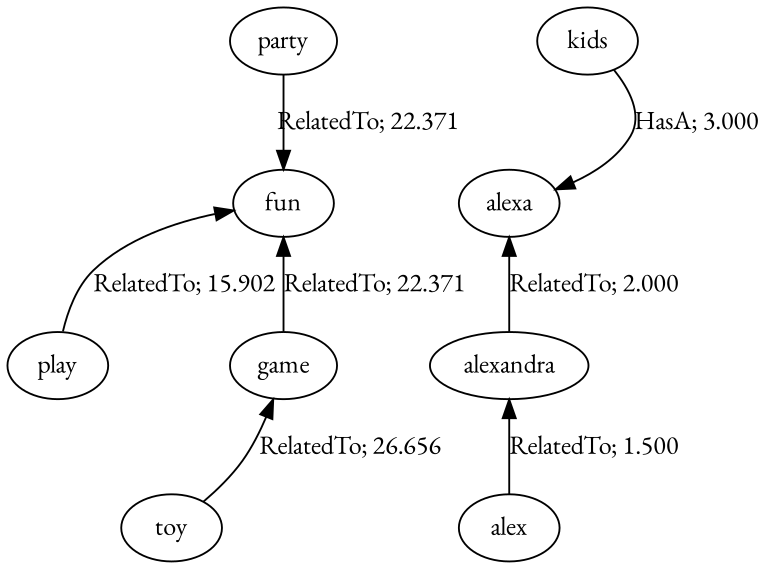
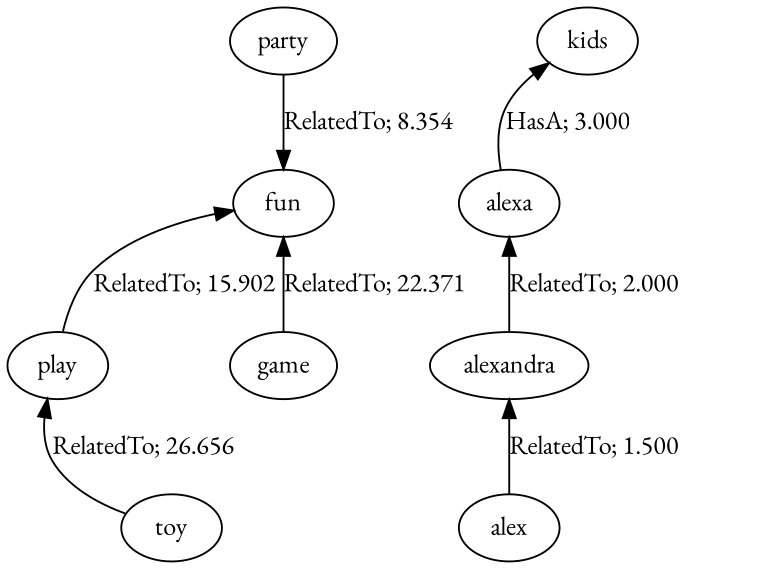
(368, 122) -> (368, 122)
(630, 137) -> (502, 117)
(240, 463) -> (67, 479)
